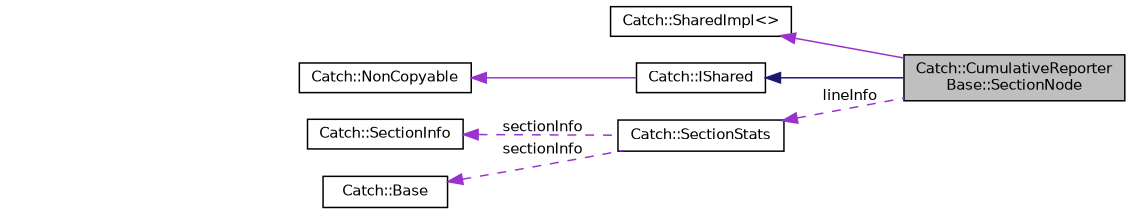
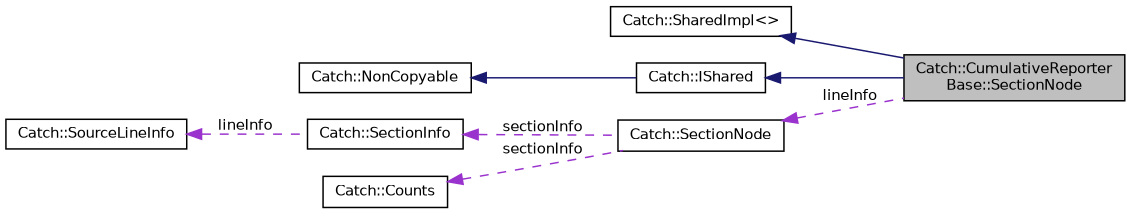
(850, 48) -> (850, 48)
(561, 78) -> (561, 78)
none -> (96, 134)
(701, 136) -> (701, 136)
(385, 192) -> (385, 192)
